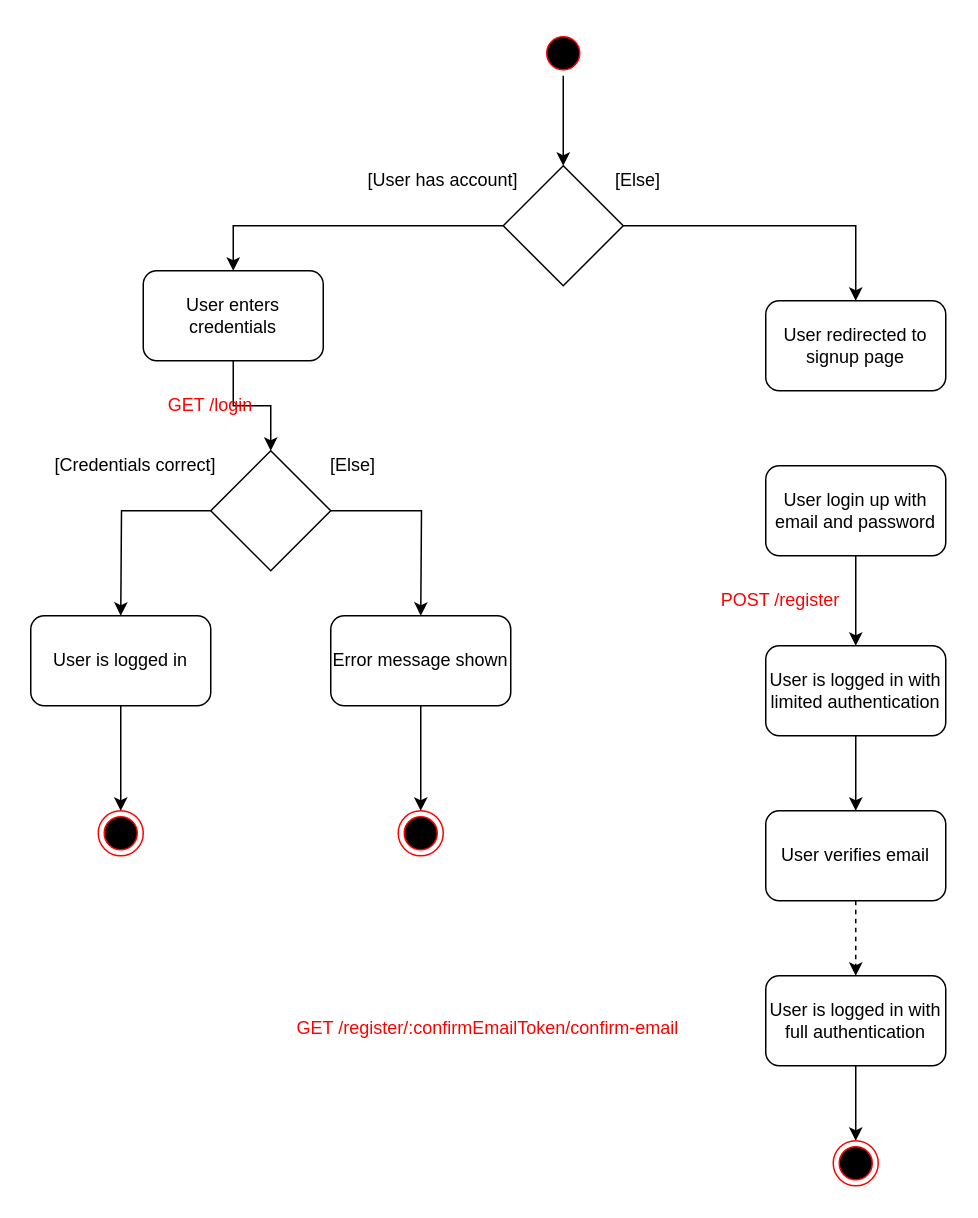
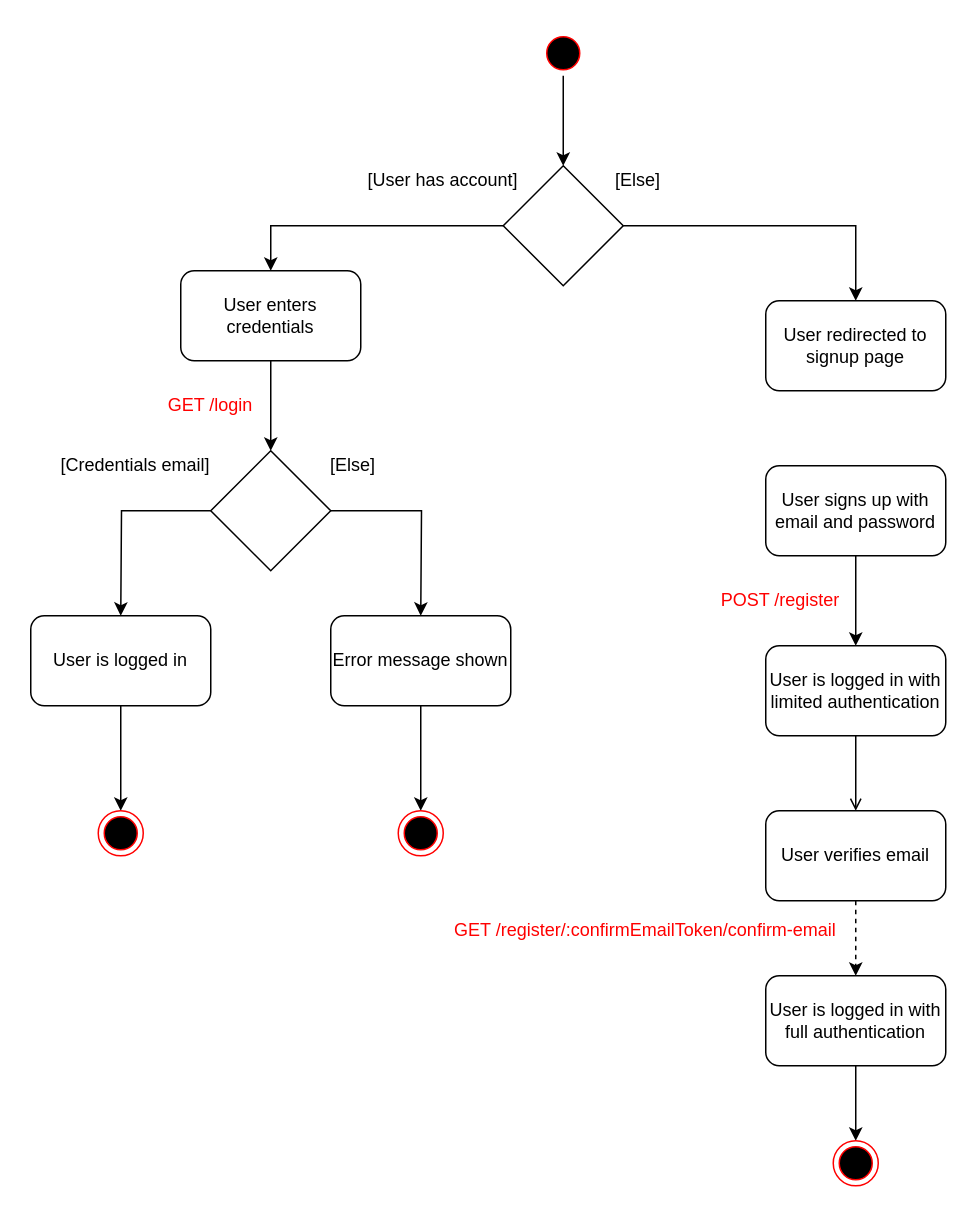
(233, 316) -> (271, 316)
(136, 466) -> (136, 466)
(856, 511) -> (856, 511)
(856, 799) -> (856, 801)
(488, 1028) -> (646, 931)
